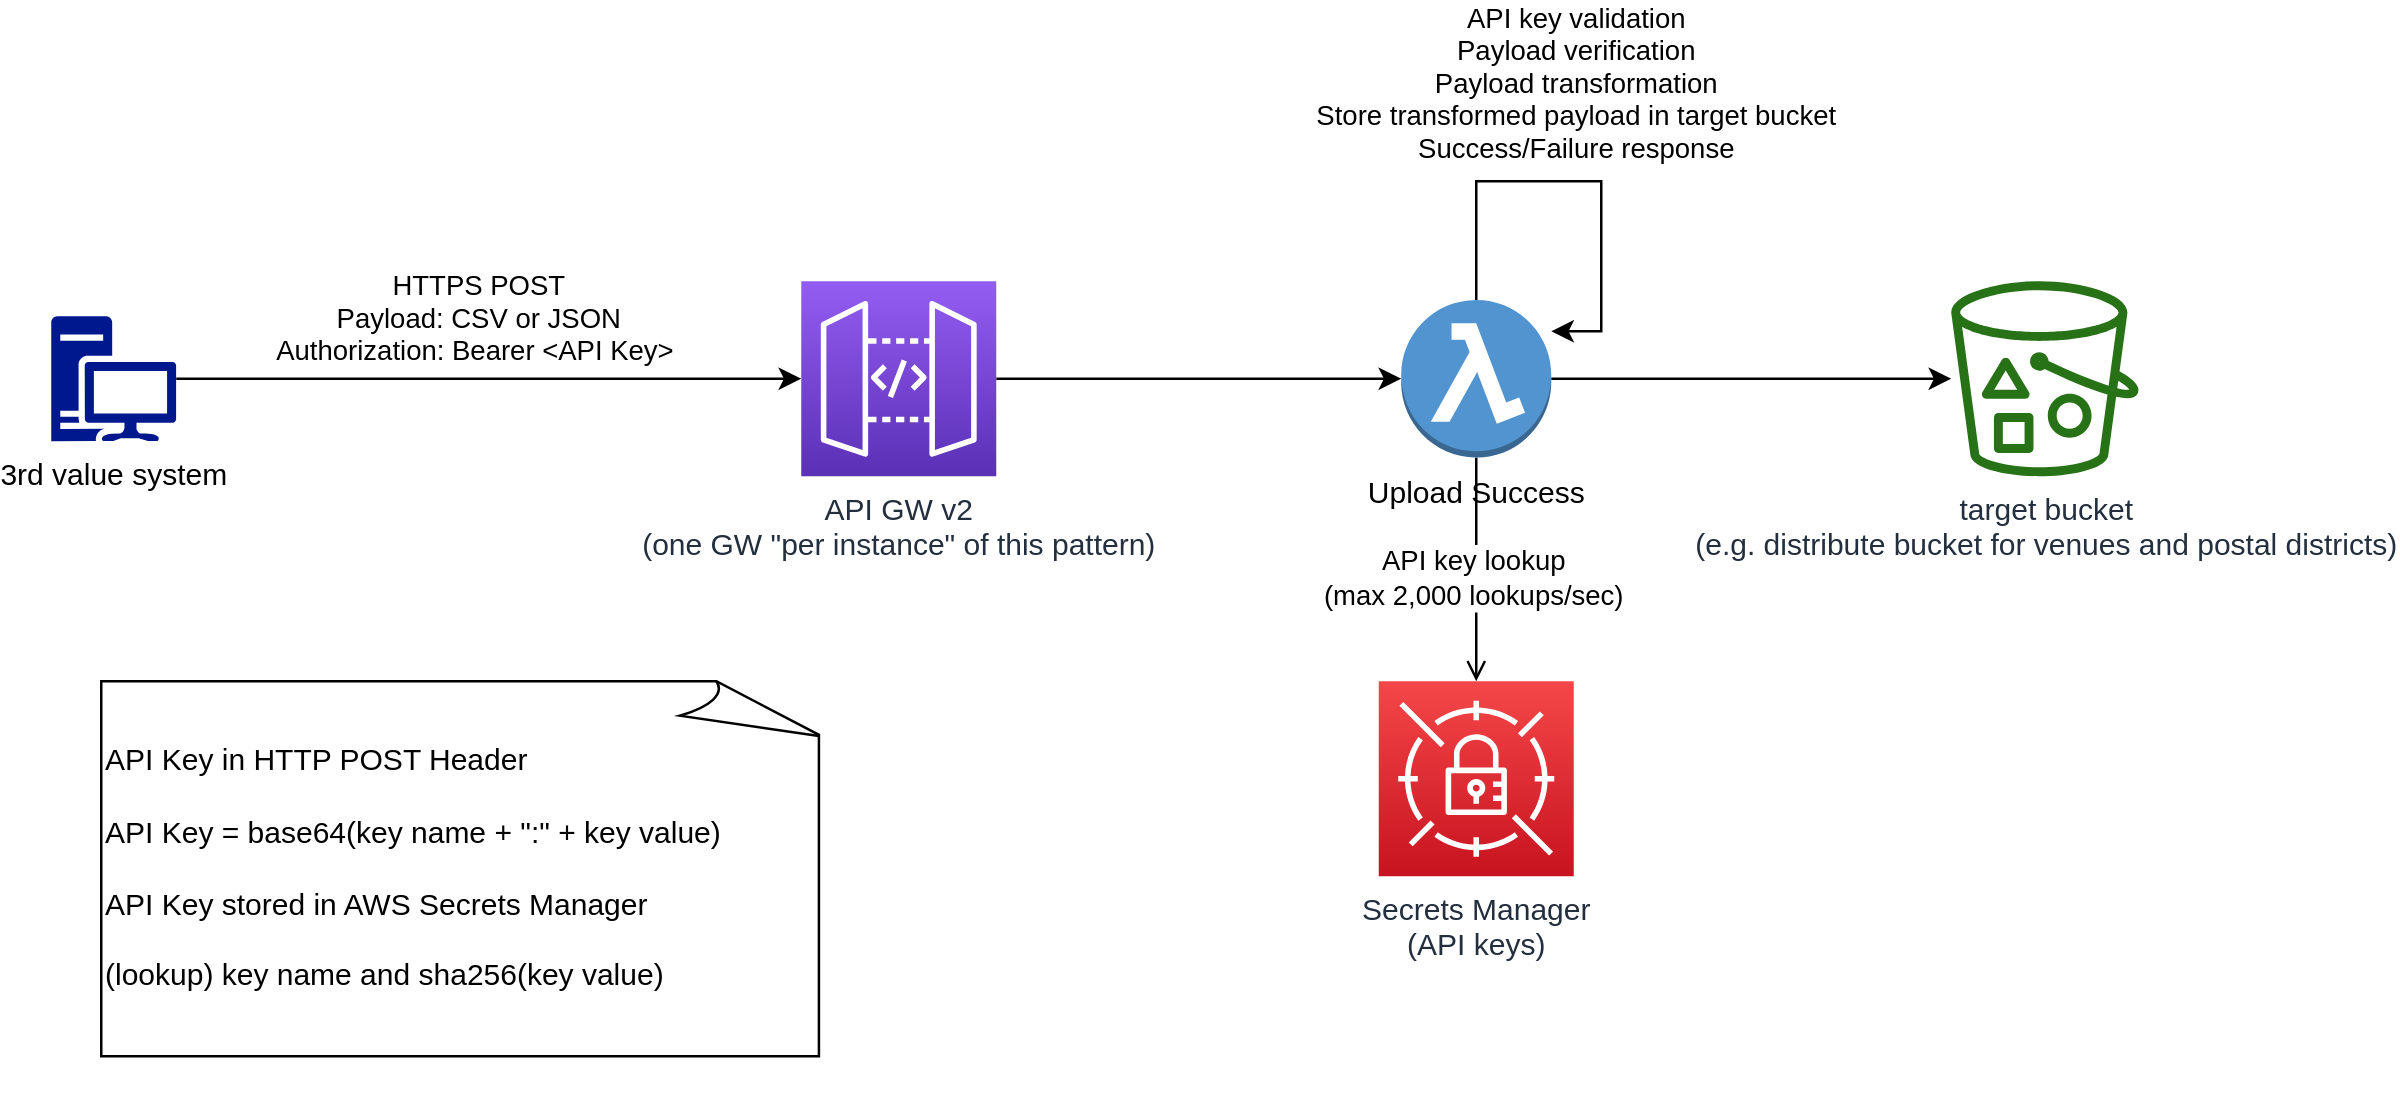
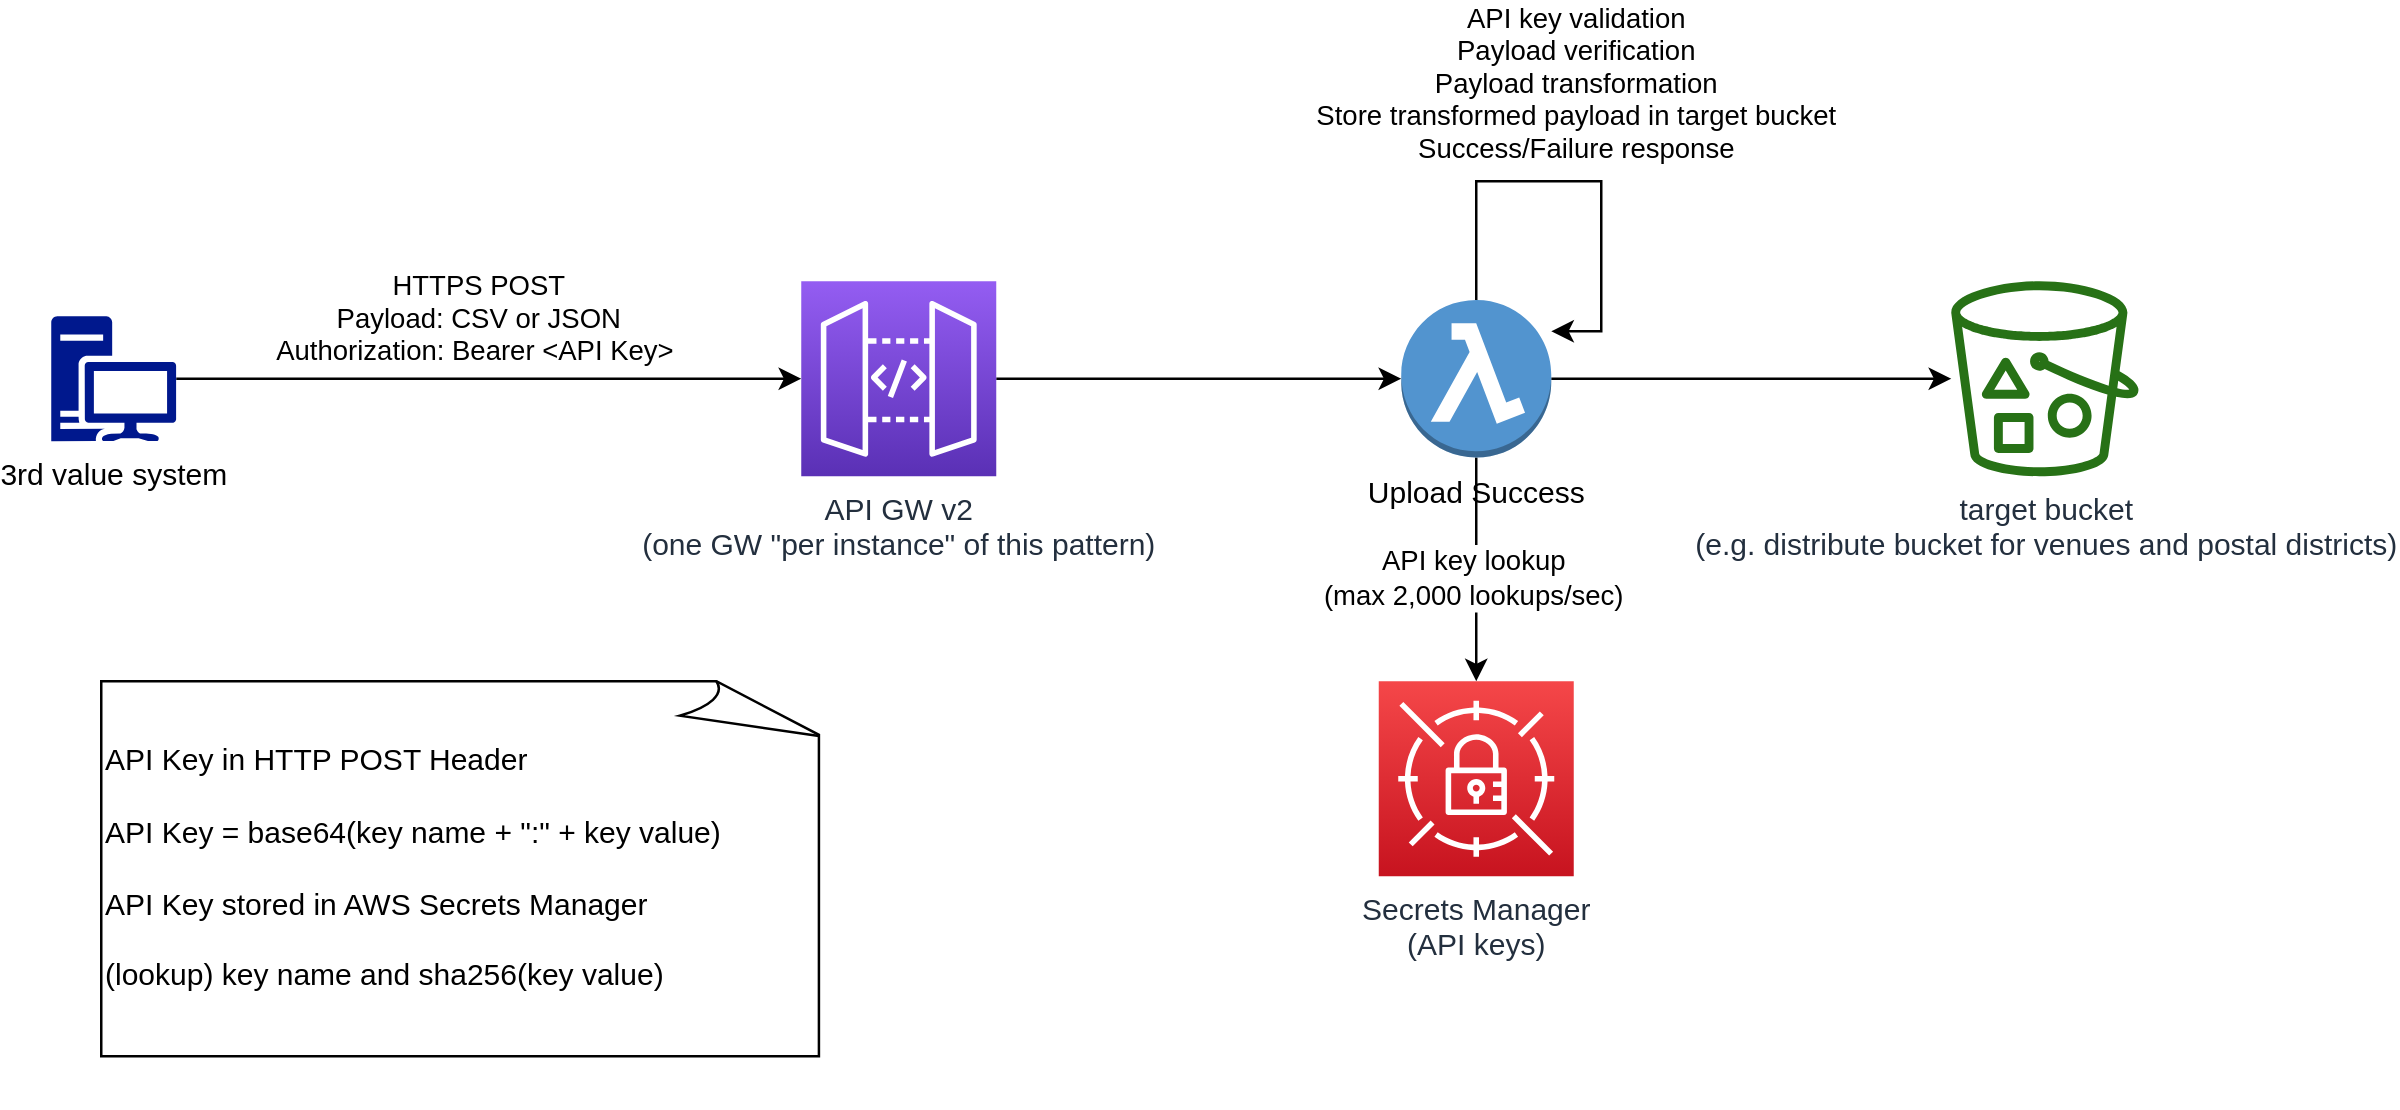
(1476, 667) -> (1476, 663)
